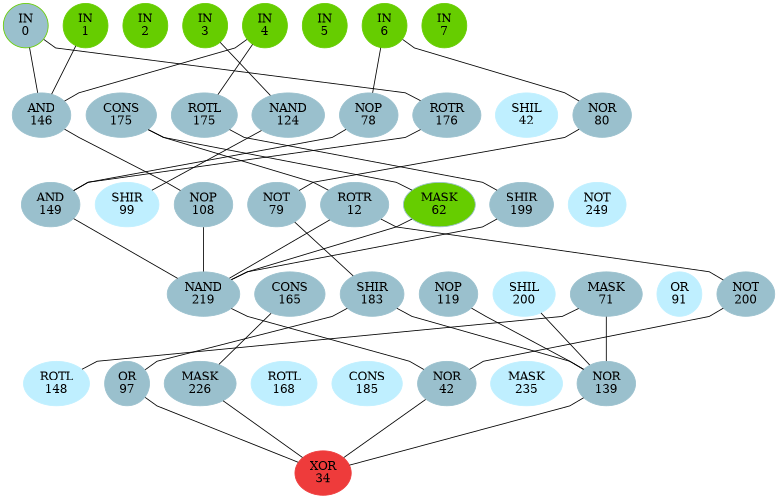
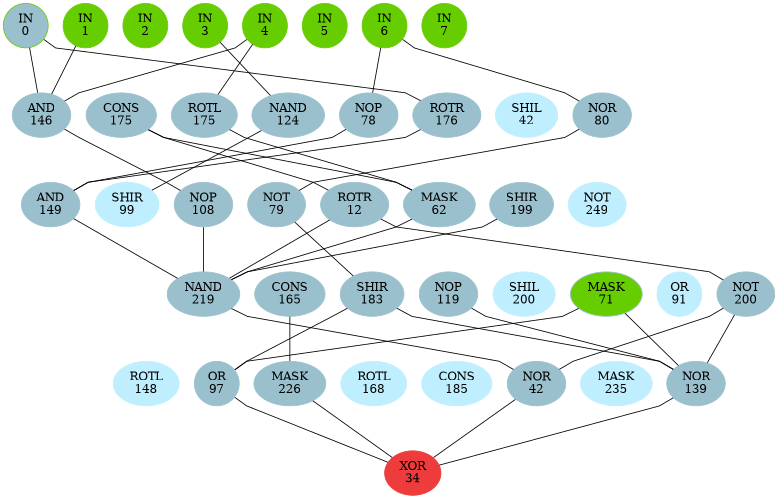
(363, 160) -> (321, 160)
(439, 205) -> (439, 205)
(606, 294) -> (606, 294)
(343, 338) -> (406, 339)
(565, 339) -> (721, 339)
